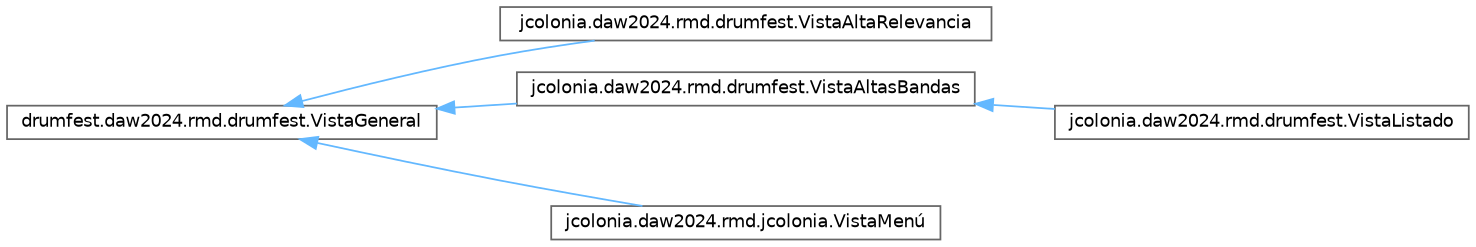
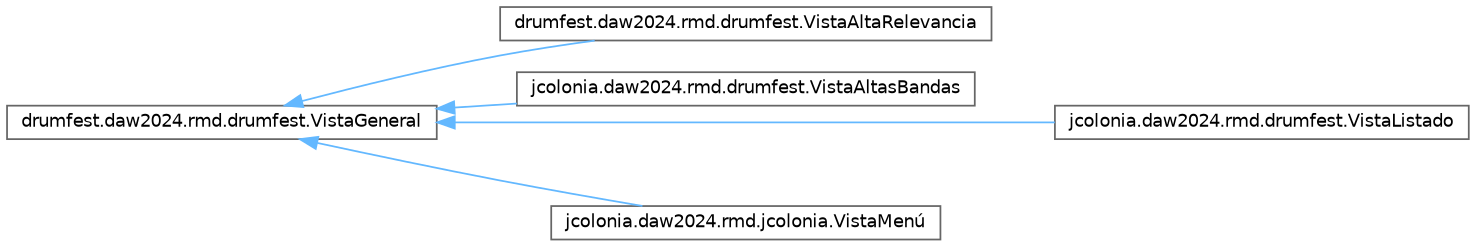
(746, 24) -> (746, 24)
(1024, 107) -> (755, 122)
